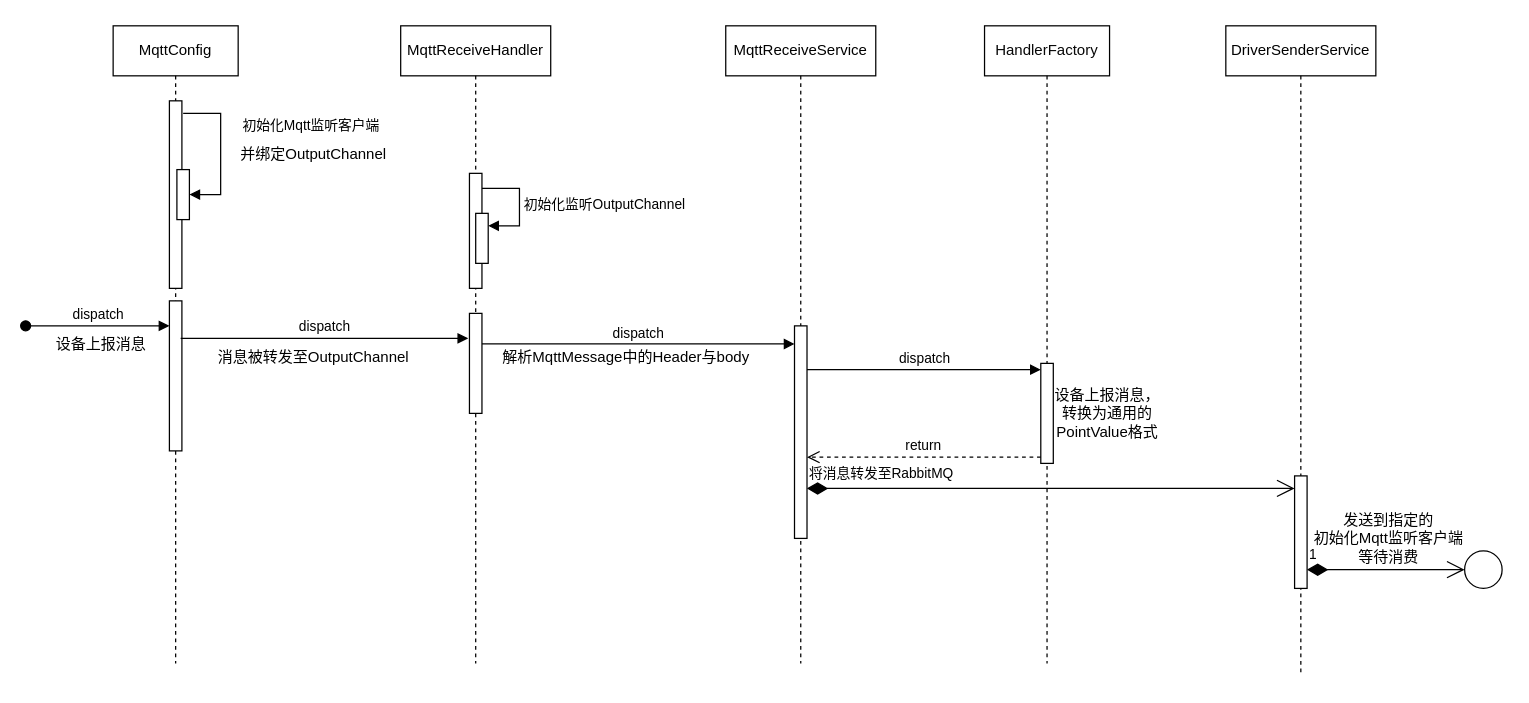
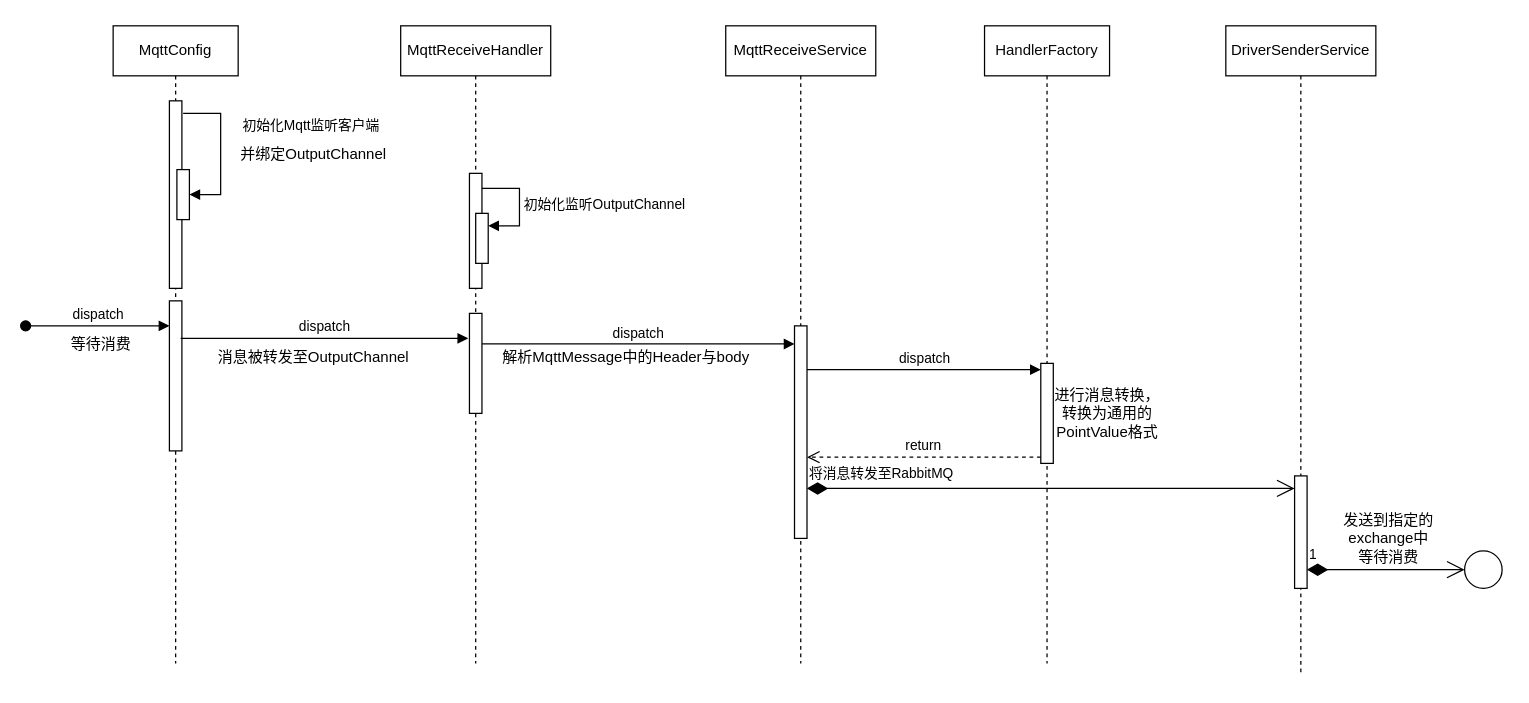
(101, 344) -> (101, 344)
(1108, 413) -> (1108, 413)
(1389, 538) -> (1389, 538)
